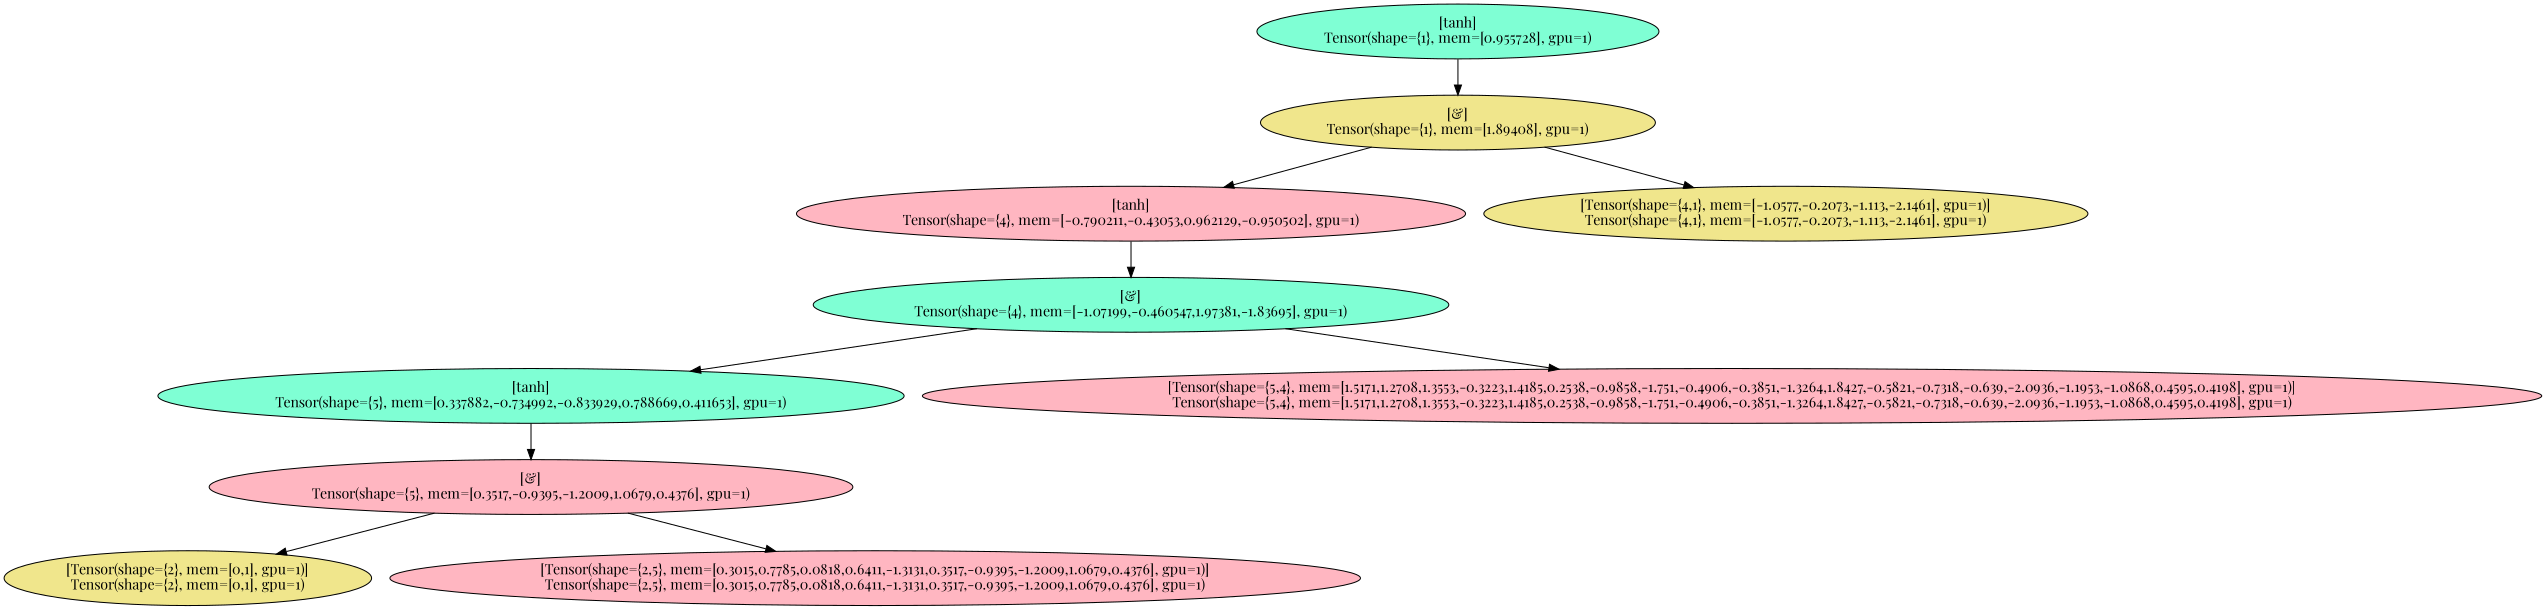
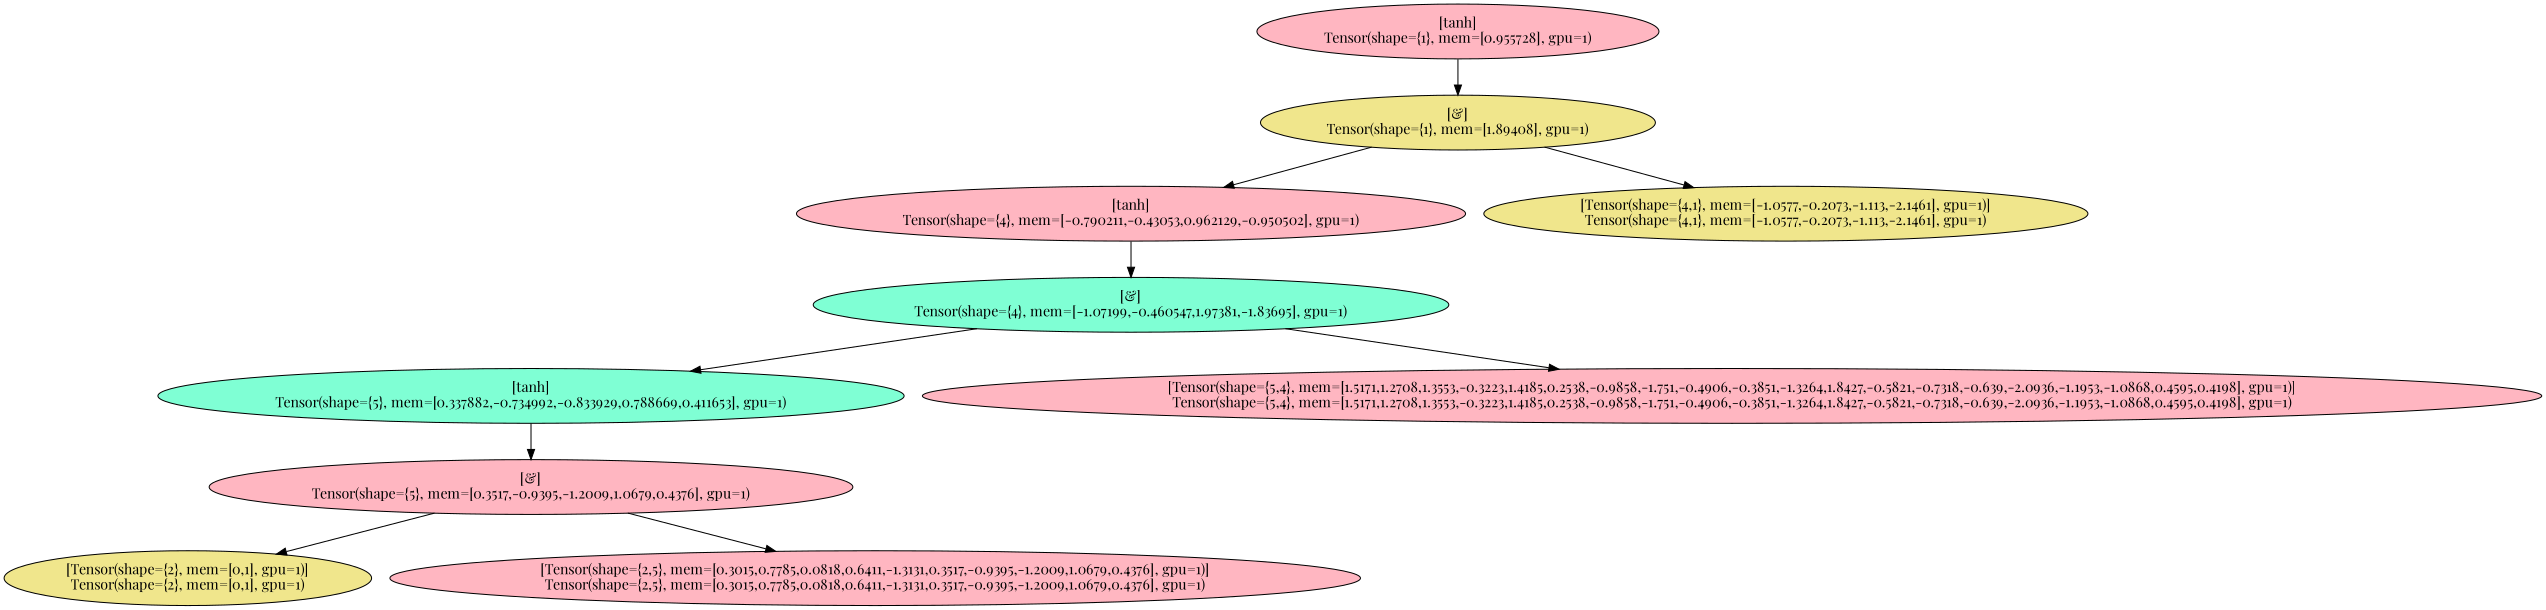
(1458, 31) -> (1458, 31)
